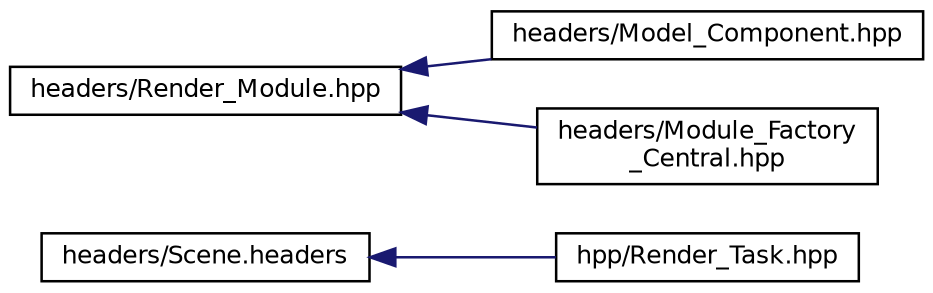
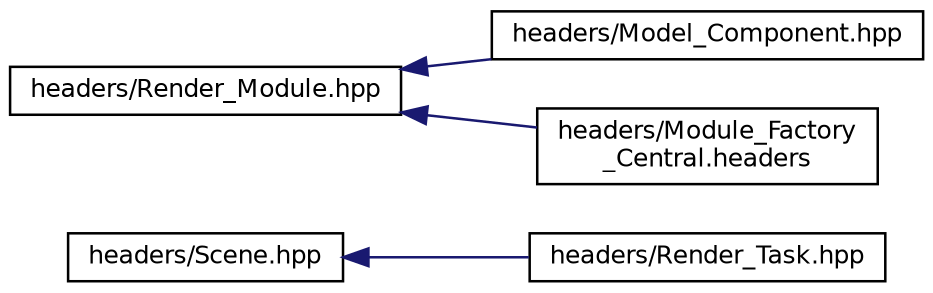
(707, 146) -> (707, 146)
(206, 257) -> (206, 257)
(707, 257) -> (707, 257)
